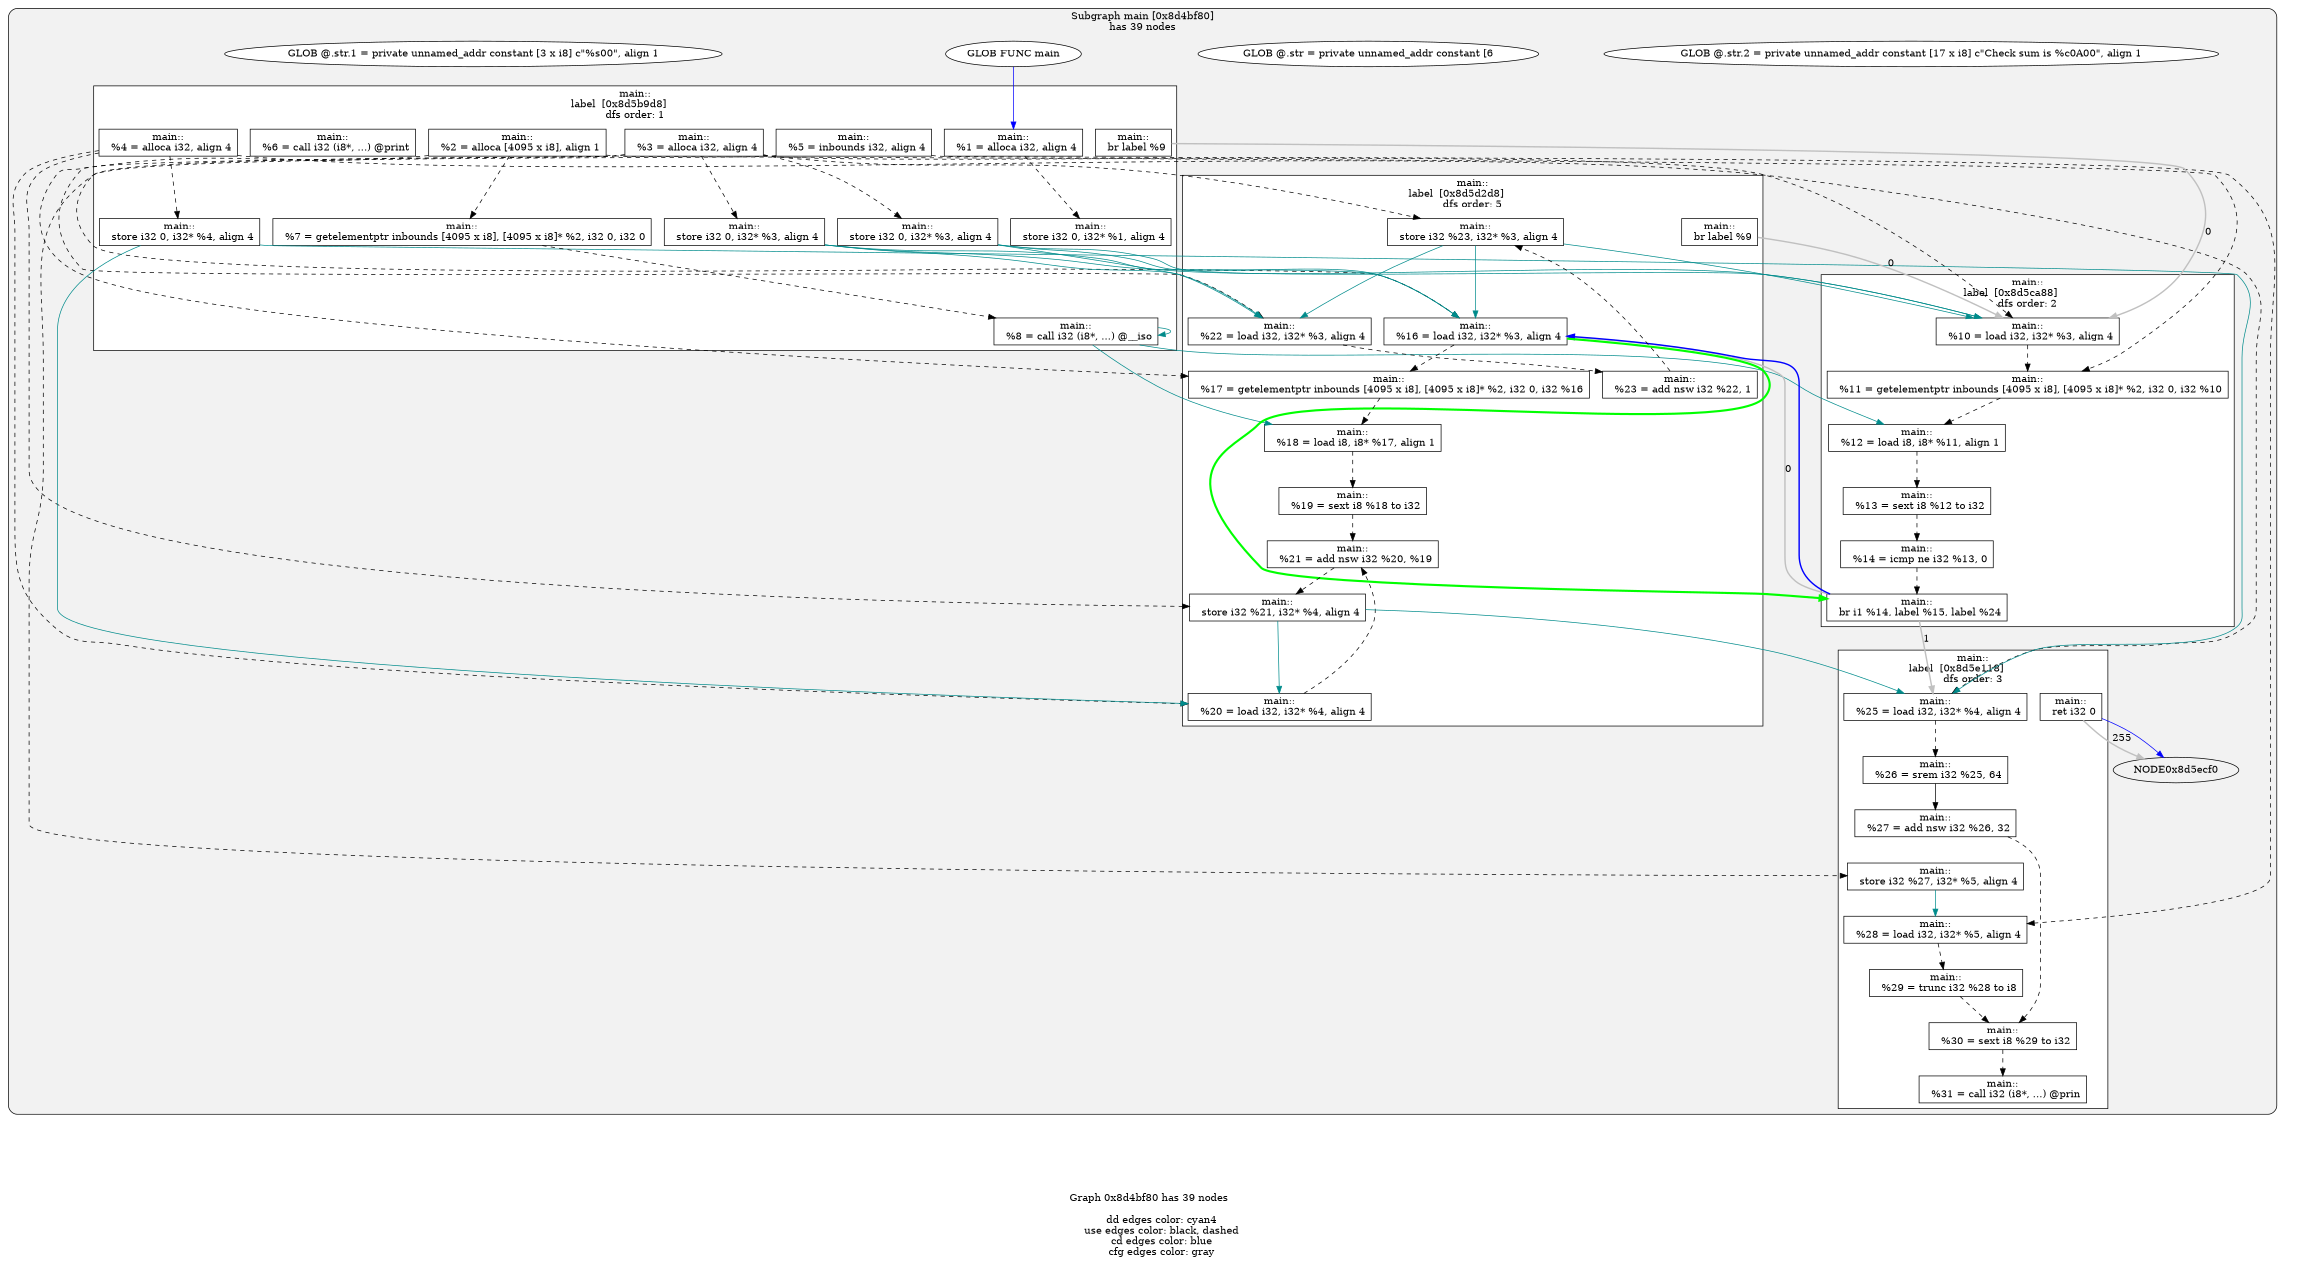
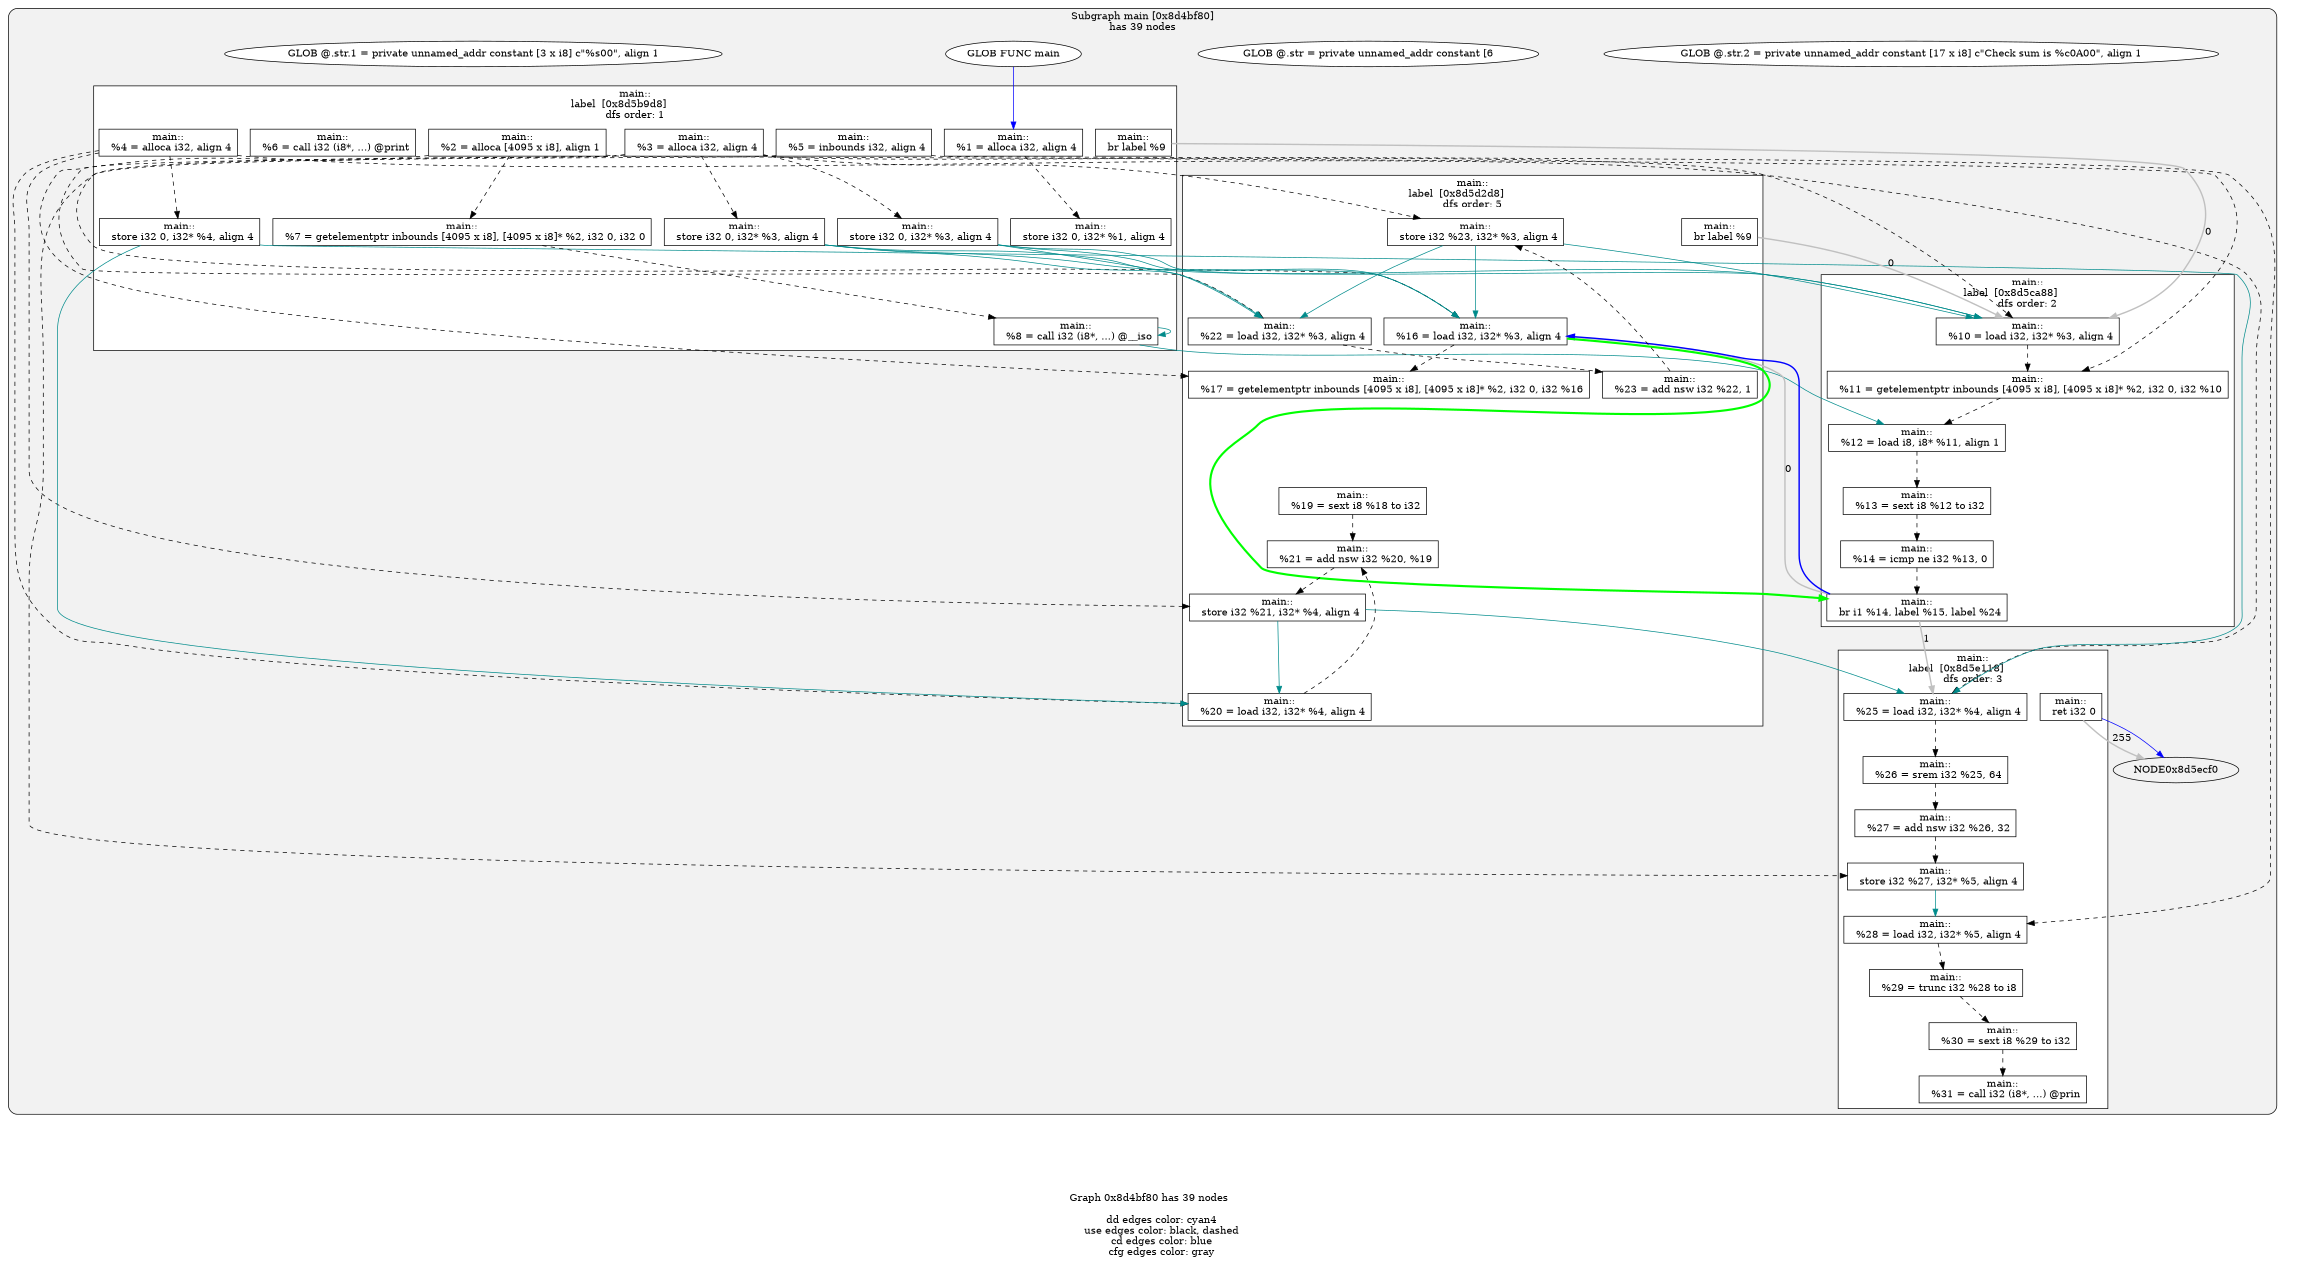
(1353, 438) -> none
(1935, 793) -> (1935, 793)
(2040, 917) -> (1935, 846)
